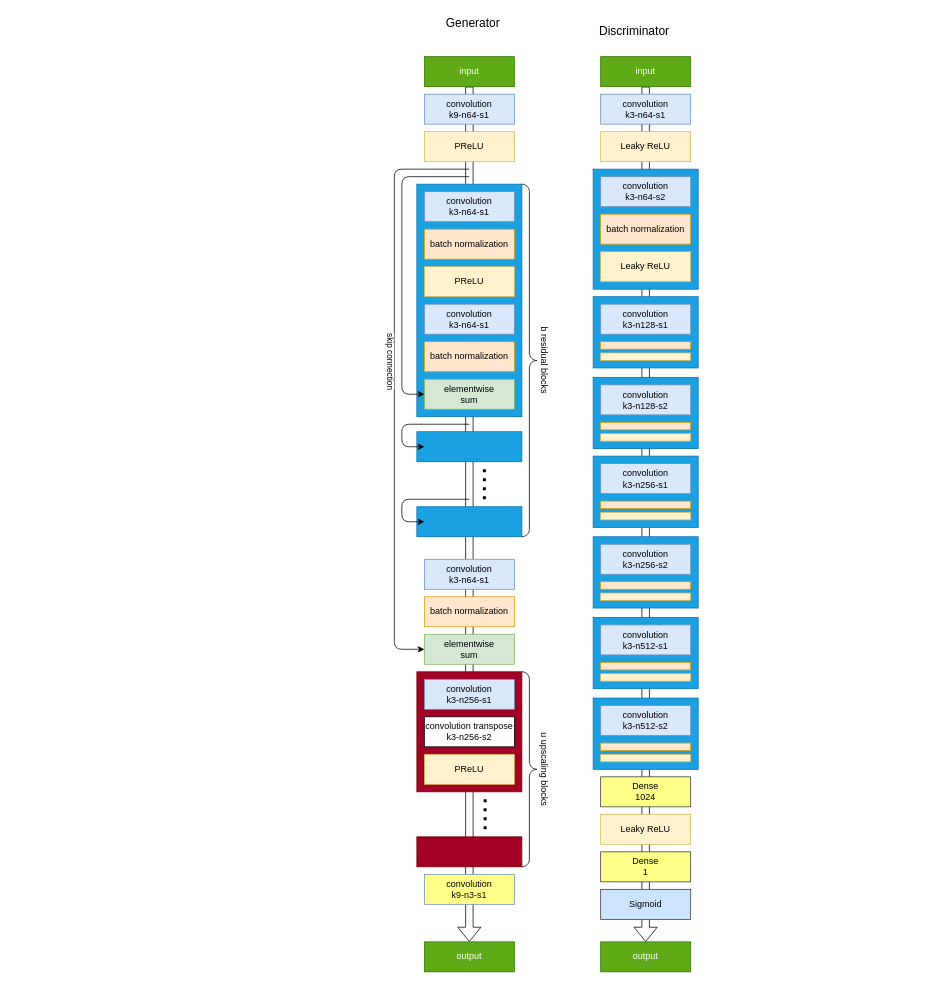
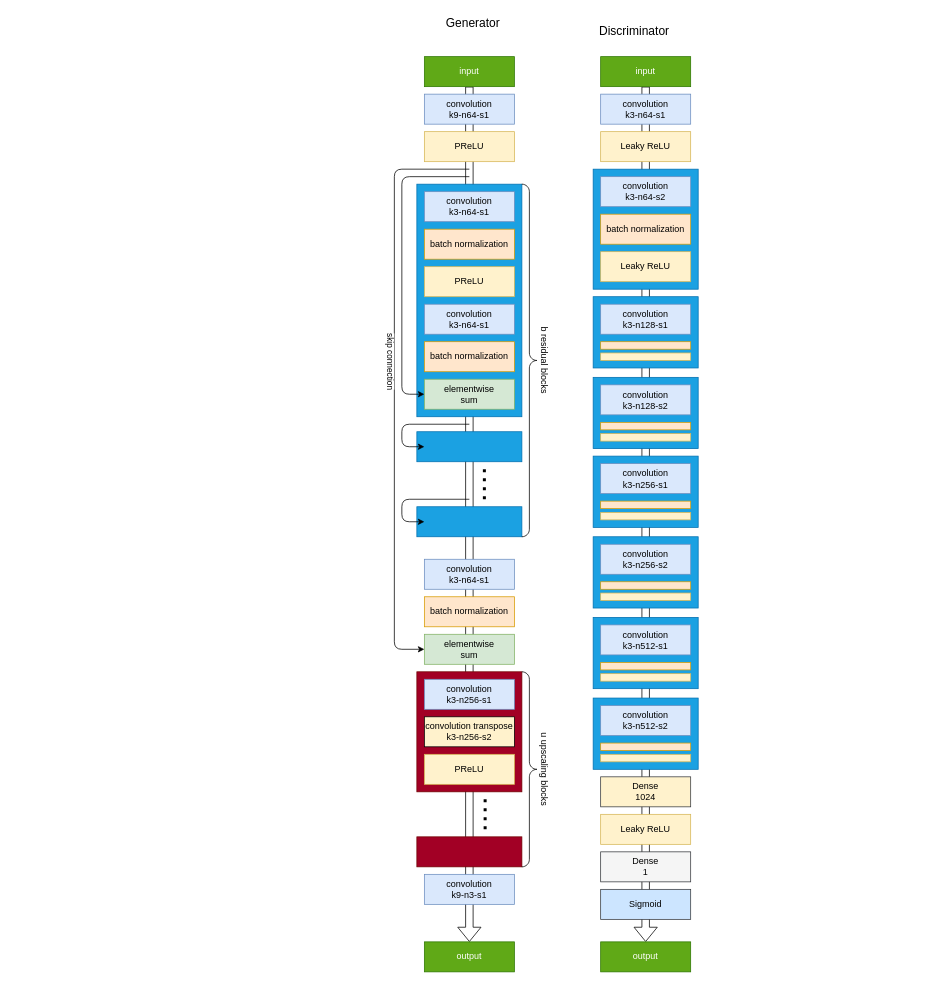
(469, 732) -> (469, 732)
(645, 792) -> (645, 792)
(645, 867) -> (645, 867)
(469, 889) -> (469, 889)
